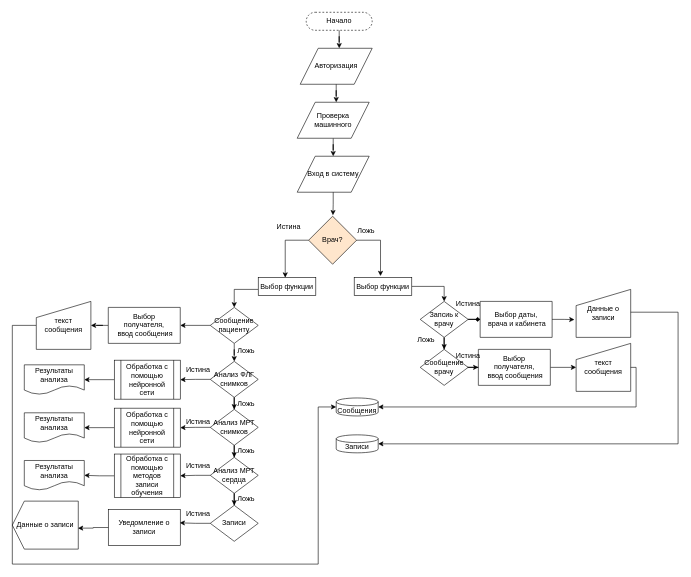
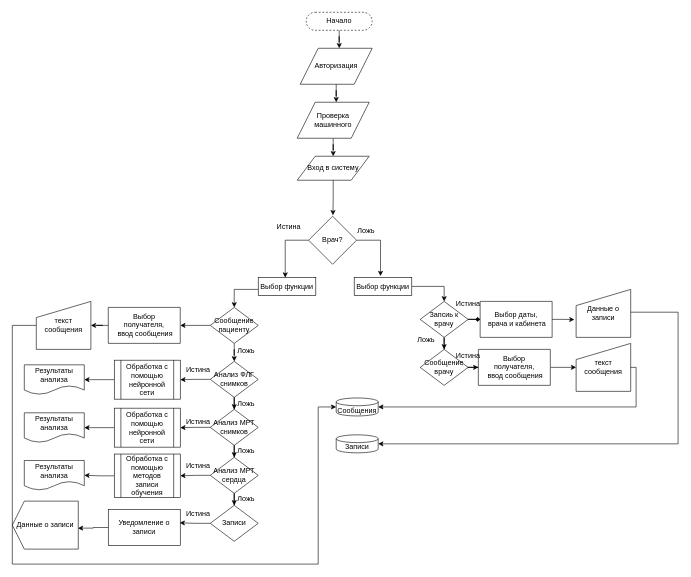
(333, 174) -> (333, 168)
(333, 240) -> (333, 240)
